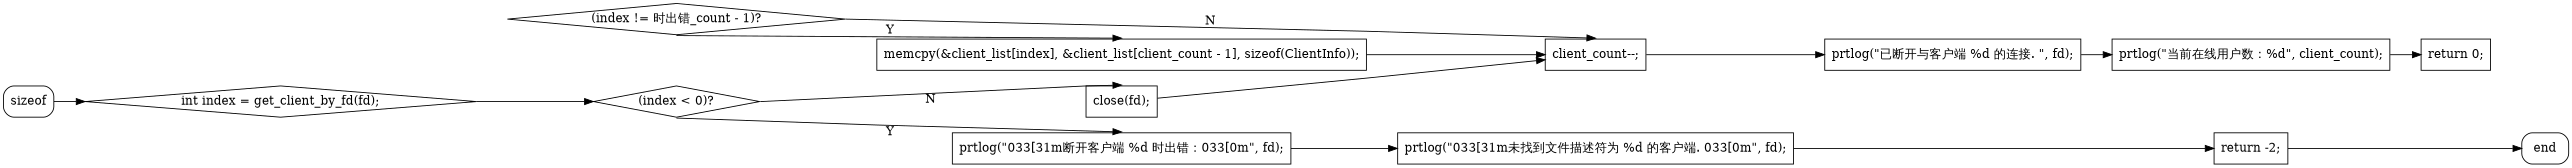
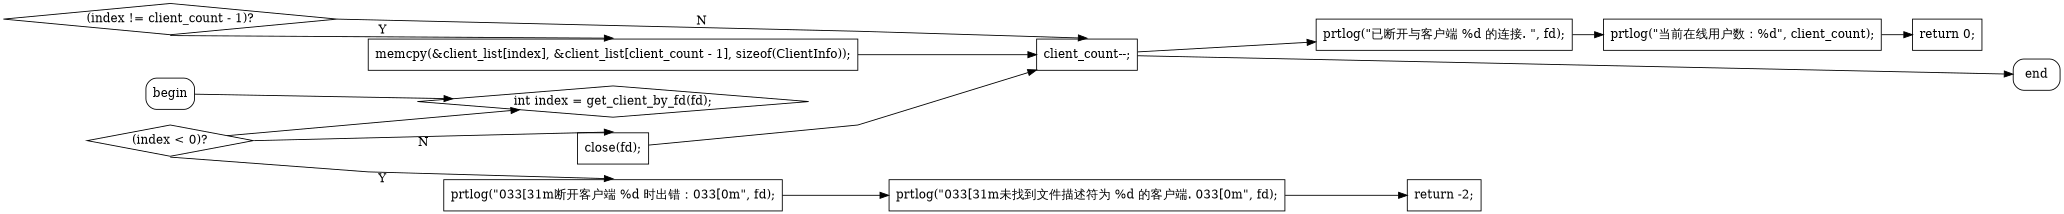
(676, 19) -> (170, 19)
(29, 102) -> (170, 94)
(530, 102) -> (369, 123)
(2400, 148) -> (1571, 65)
